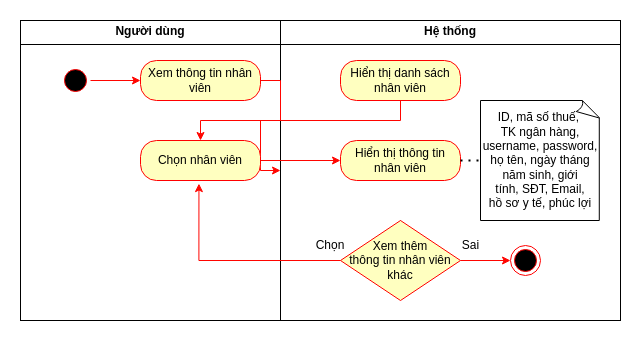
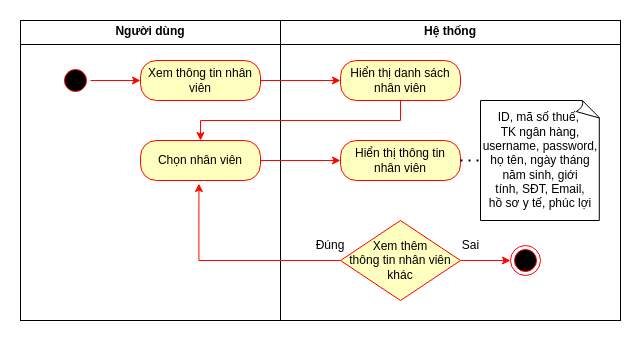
(281, 98) -> (306, 81)
(331, 246) -> (331, 246)
